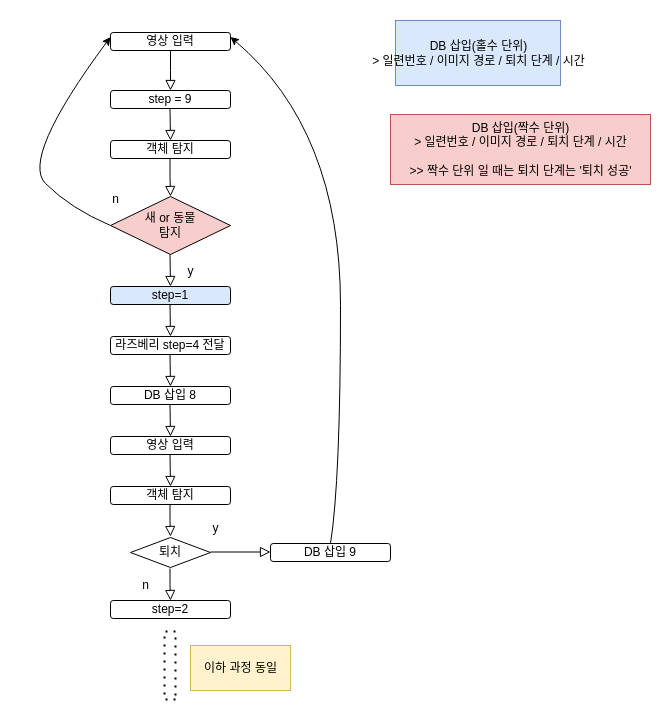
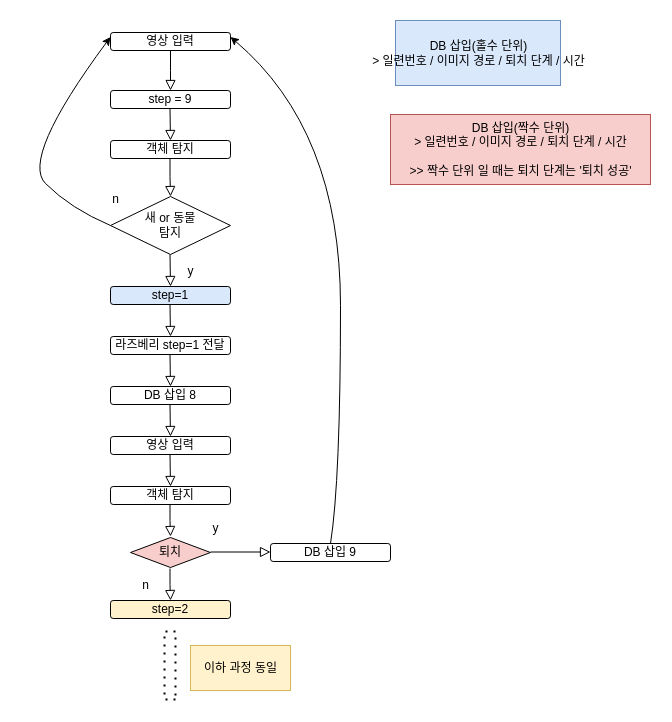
(171, 226) -> (171, 226)
(171, 346) -> (171, 346)
(171, 553) -> (171, 553)
(171, 610) -> (171, 610)
